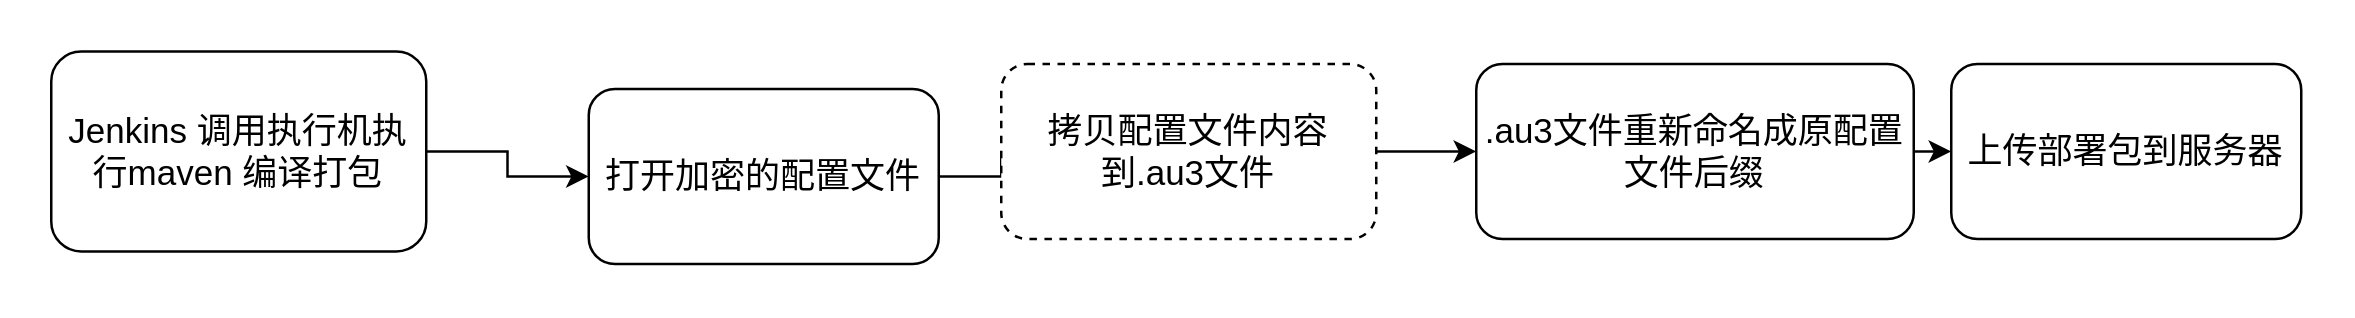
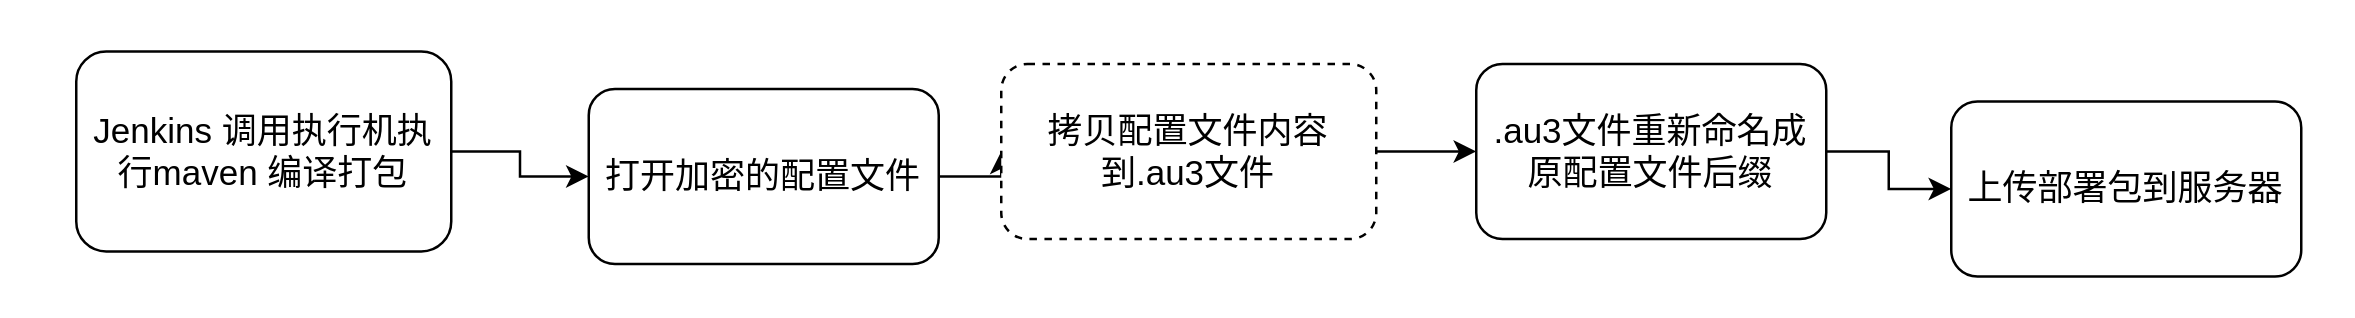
(239, 151) -> (264, 151)
(1695, 151) -> (1651, 151)
(2126, 151) -> (2126, 189)
(1001, 162) -> (1001, 169)
